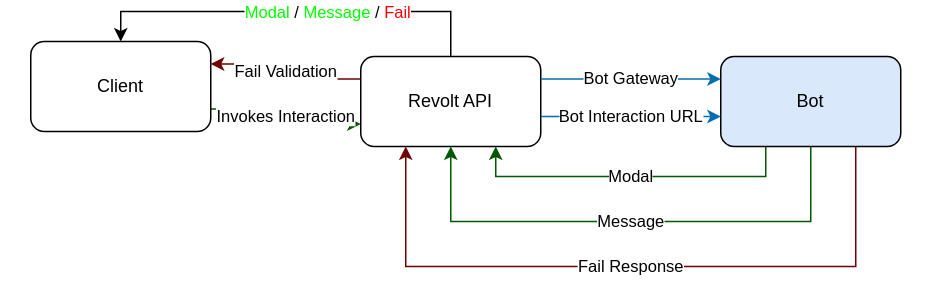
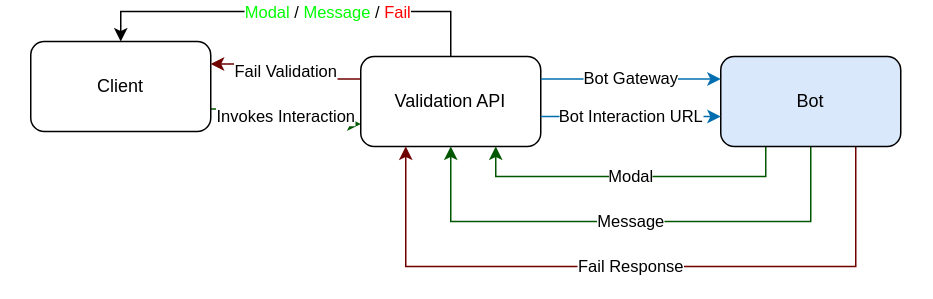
(451, 101) -> (451, 101)
